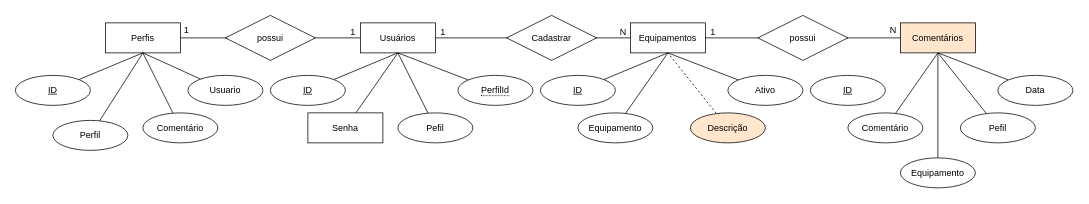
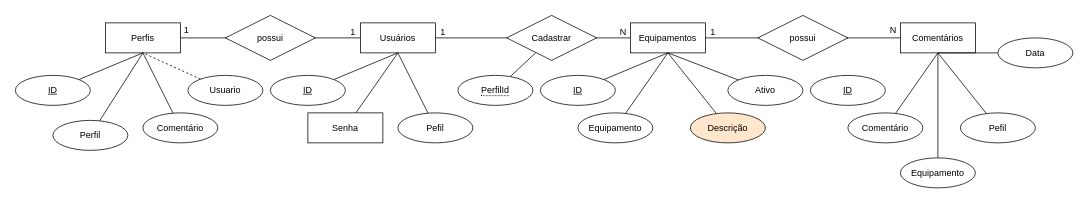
(938, 38) -> (938, 38)
(172, 66) -> (172, 66)
(435, 67) -> (523, 65)
(692, 84) -> (692, 84)
(1035, 90) -> (1035, 53)
